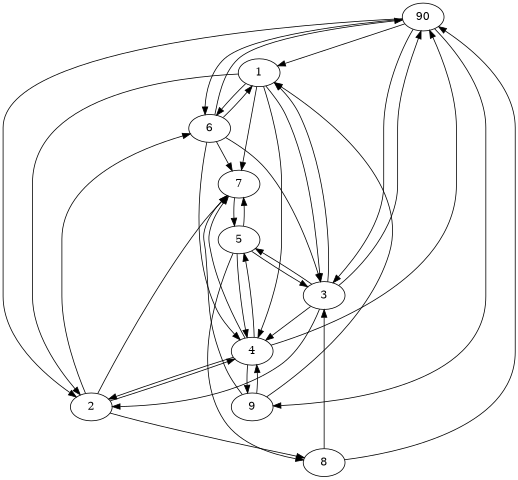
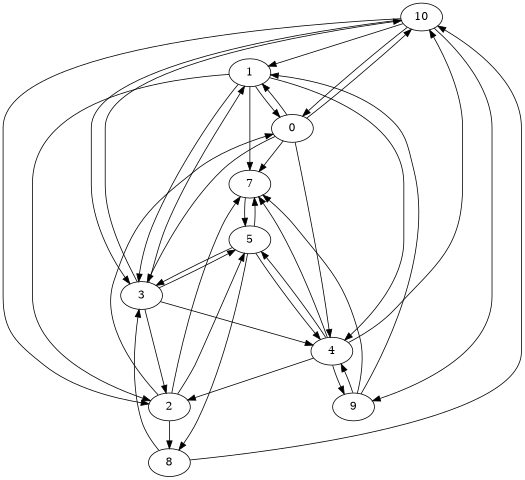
(423, 17) -> (422, 17)
(210, 128) -> (292, 128)
(169, 382) -> (212, 328)
